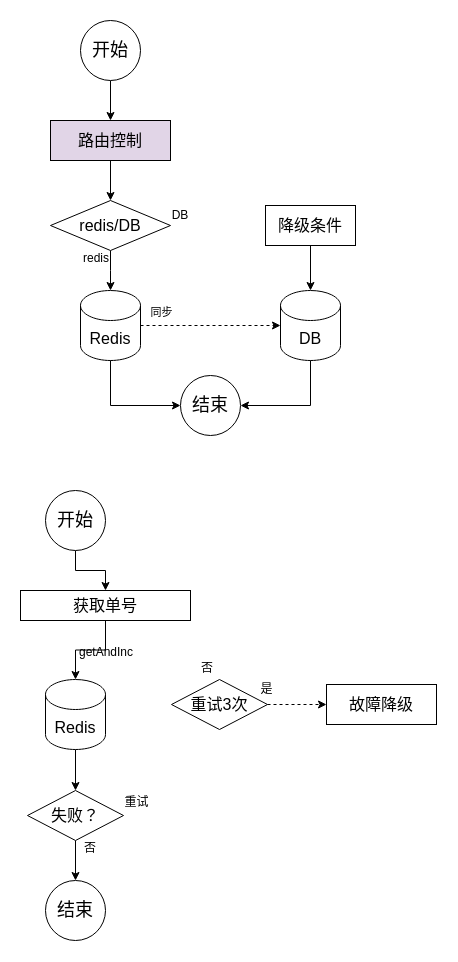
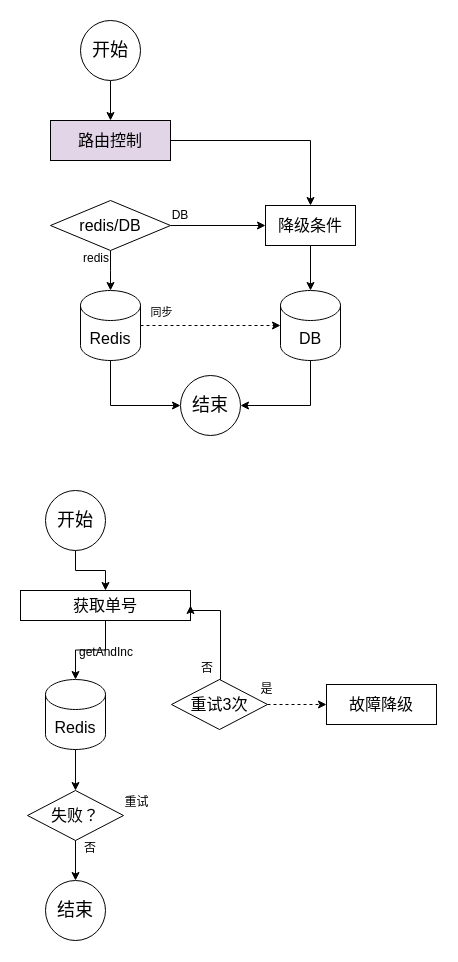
(111, 177) -> (270, 141)
none -> (215, 226)
none -> (221, 631)
